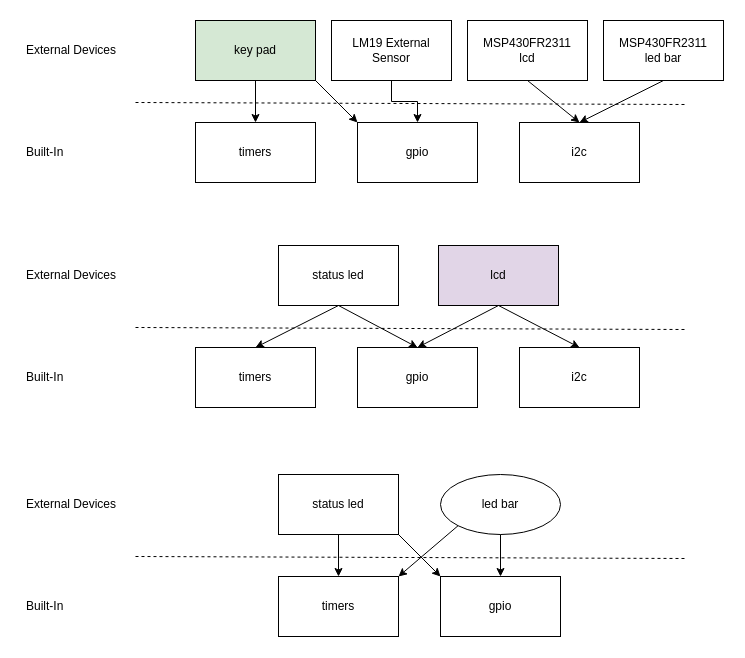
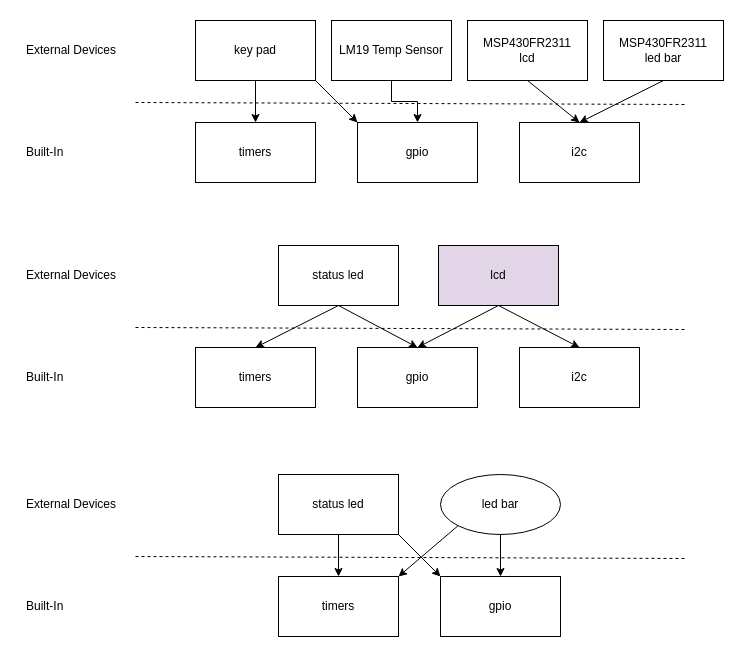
(256, 51) -> (256, 51)
(392, 51) -> (392, 51)
